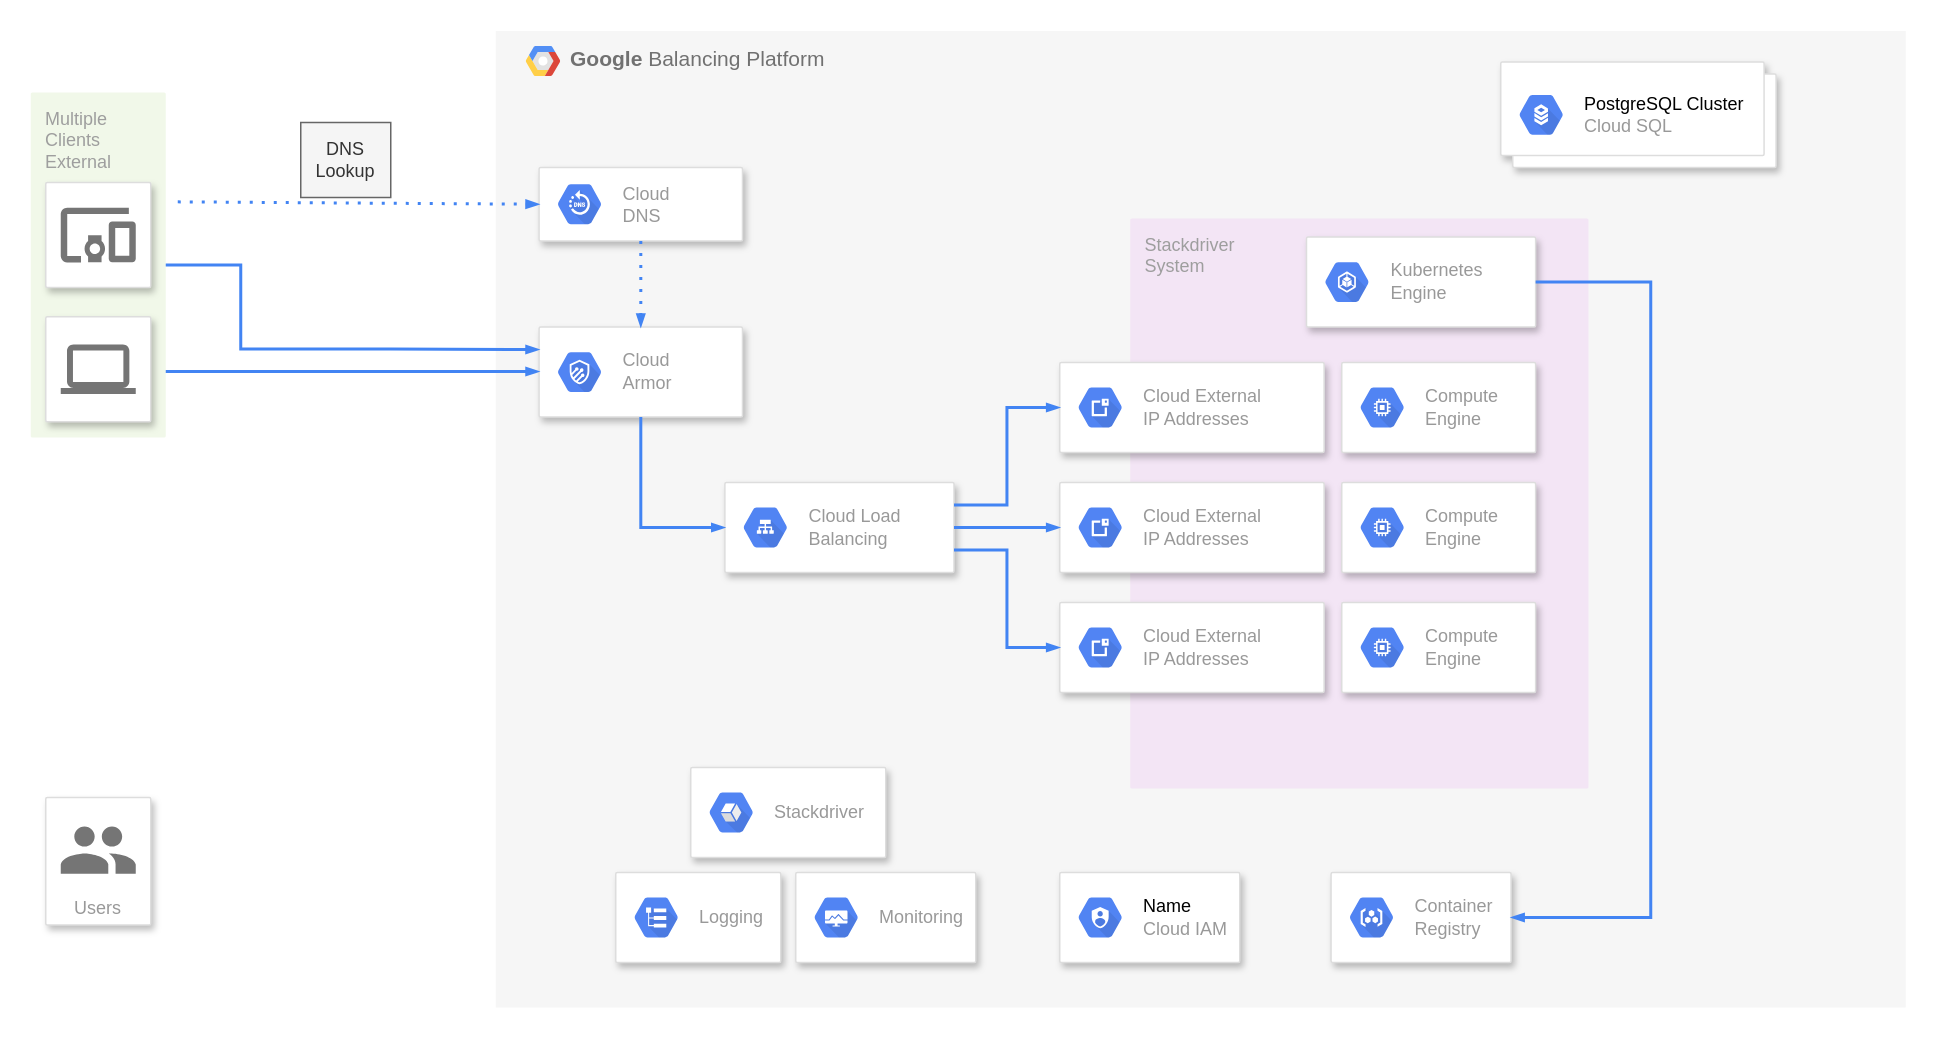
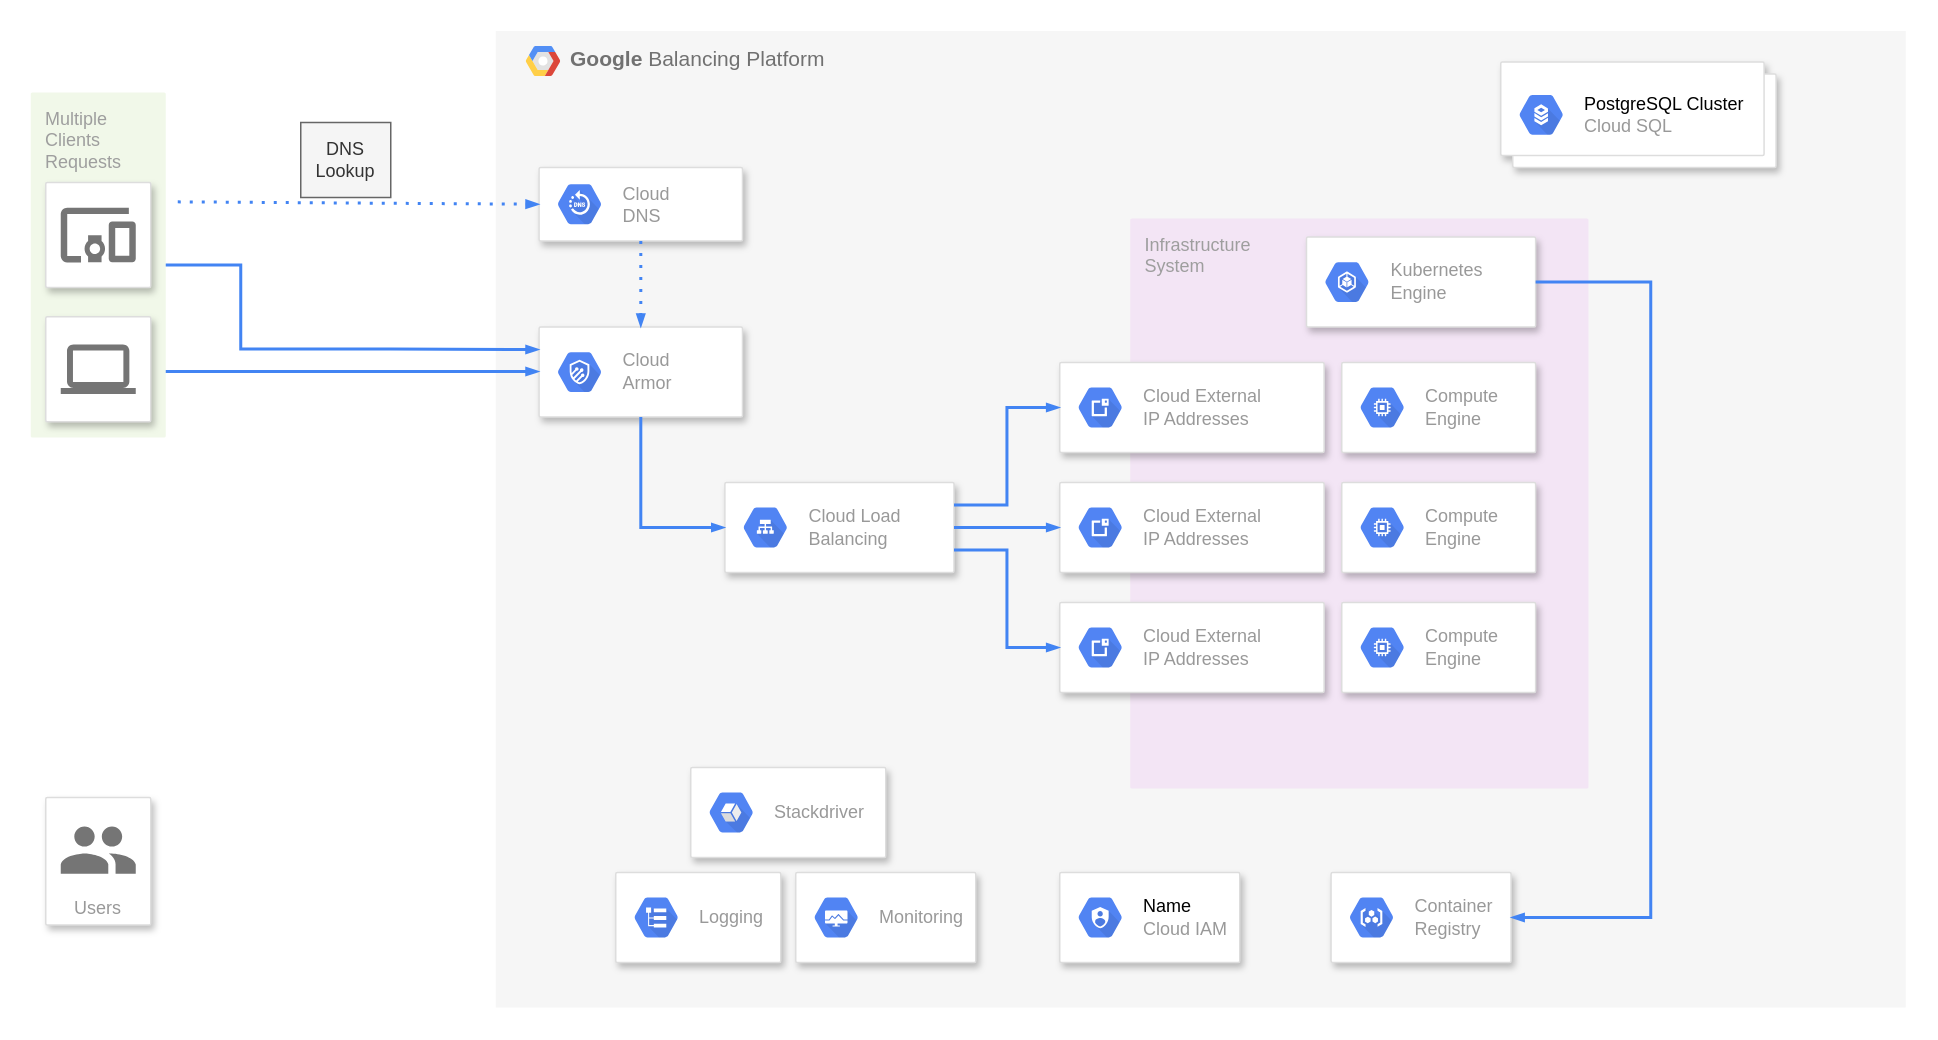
(84, 141) -> (86, 141)
(1198, 256) -> (1216, 256)
